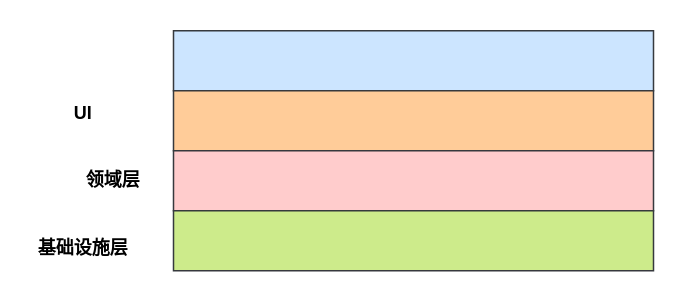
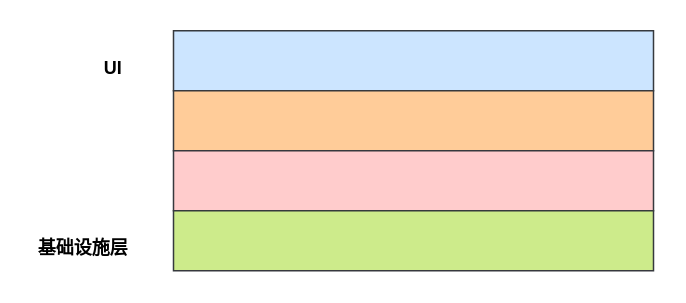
(83, 113) -> (113, 68)
(113, 181) -> none
